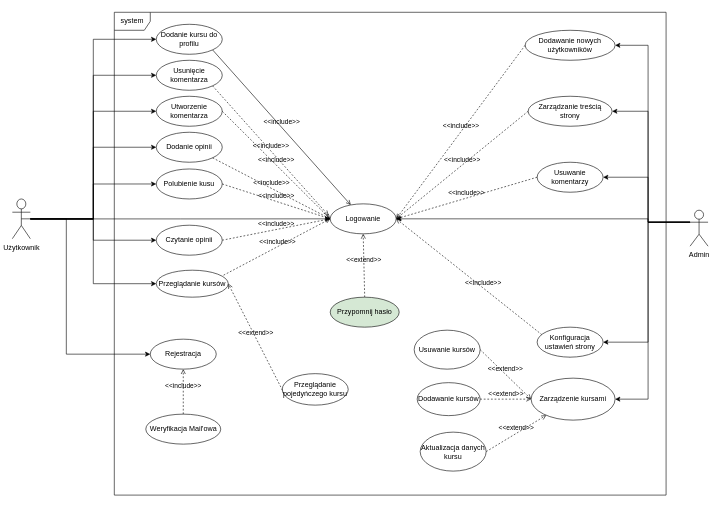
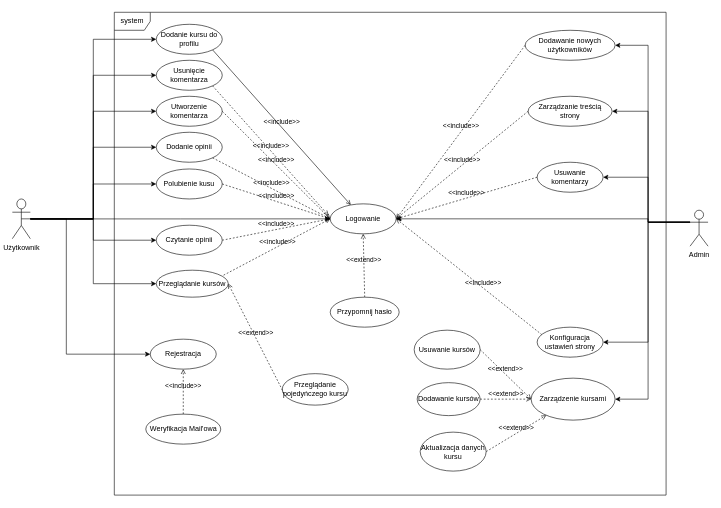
(365, 312) -> (365, 312)
